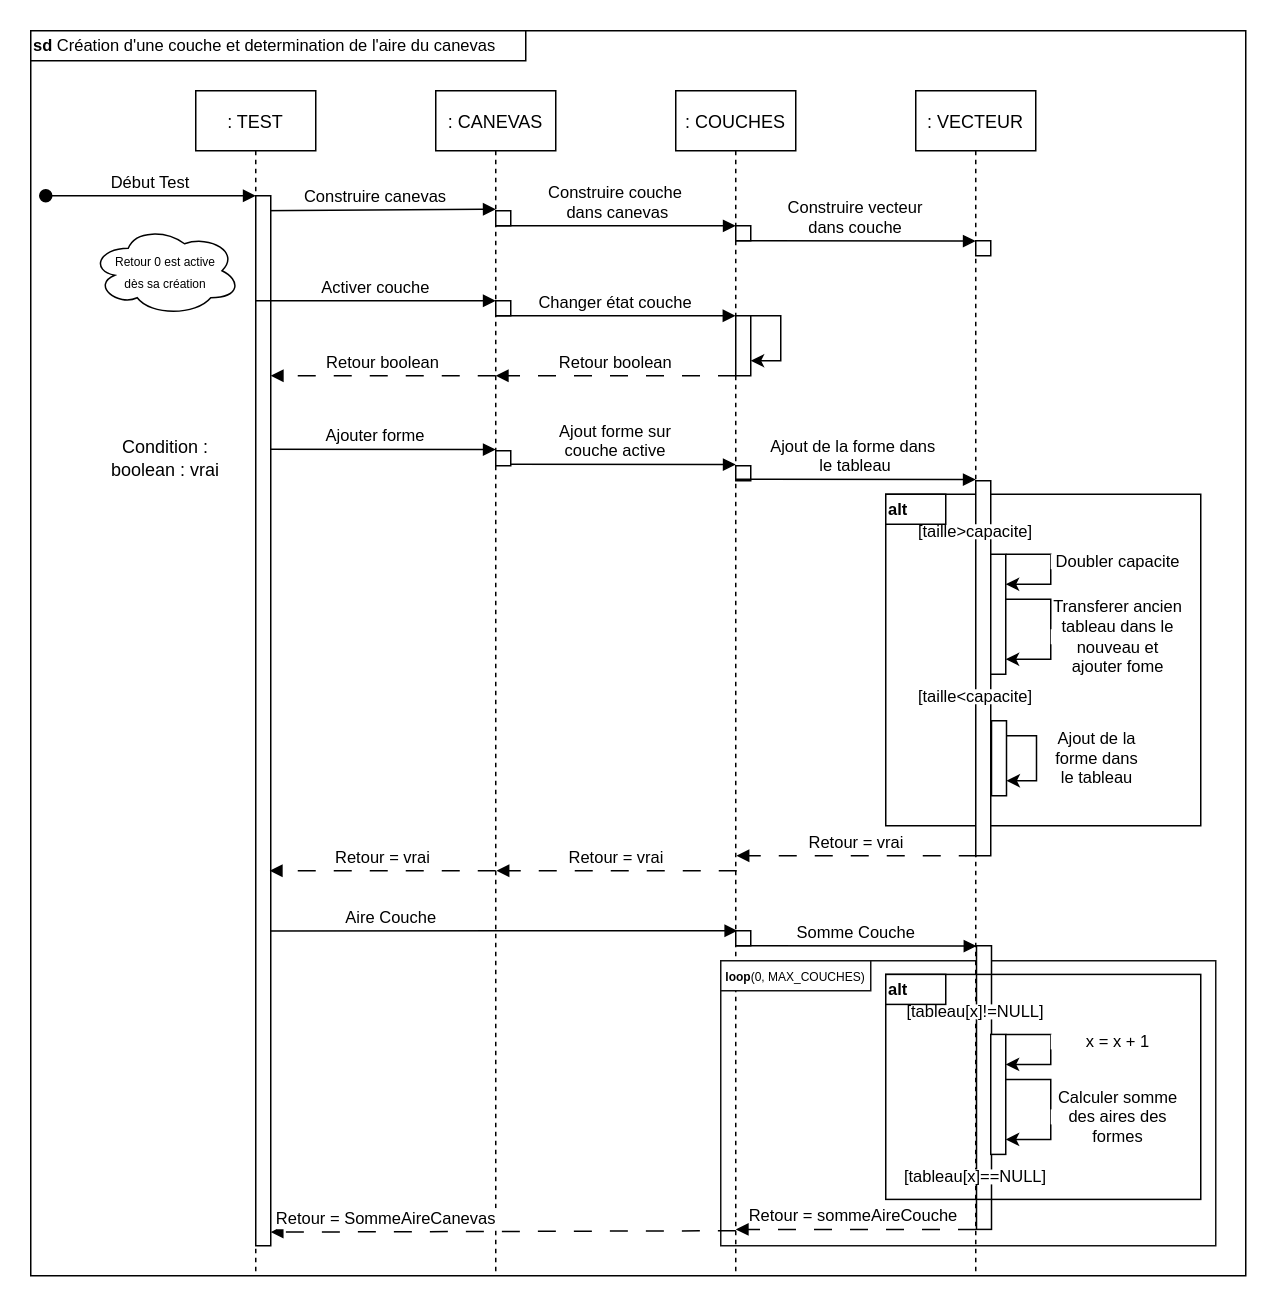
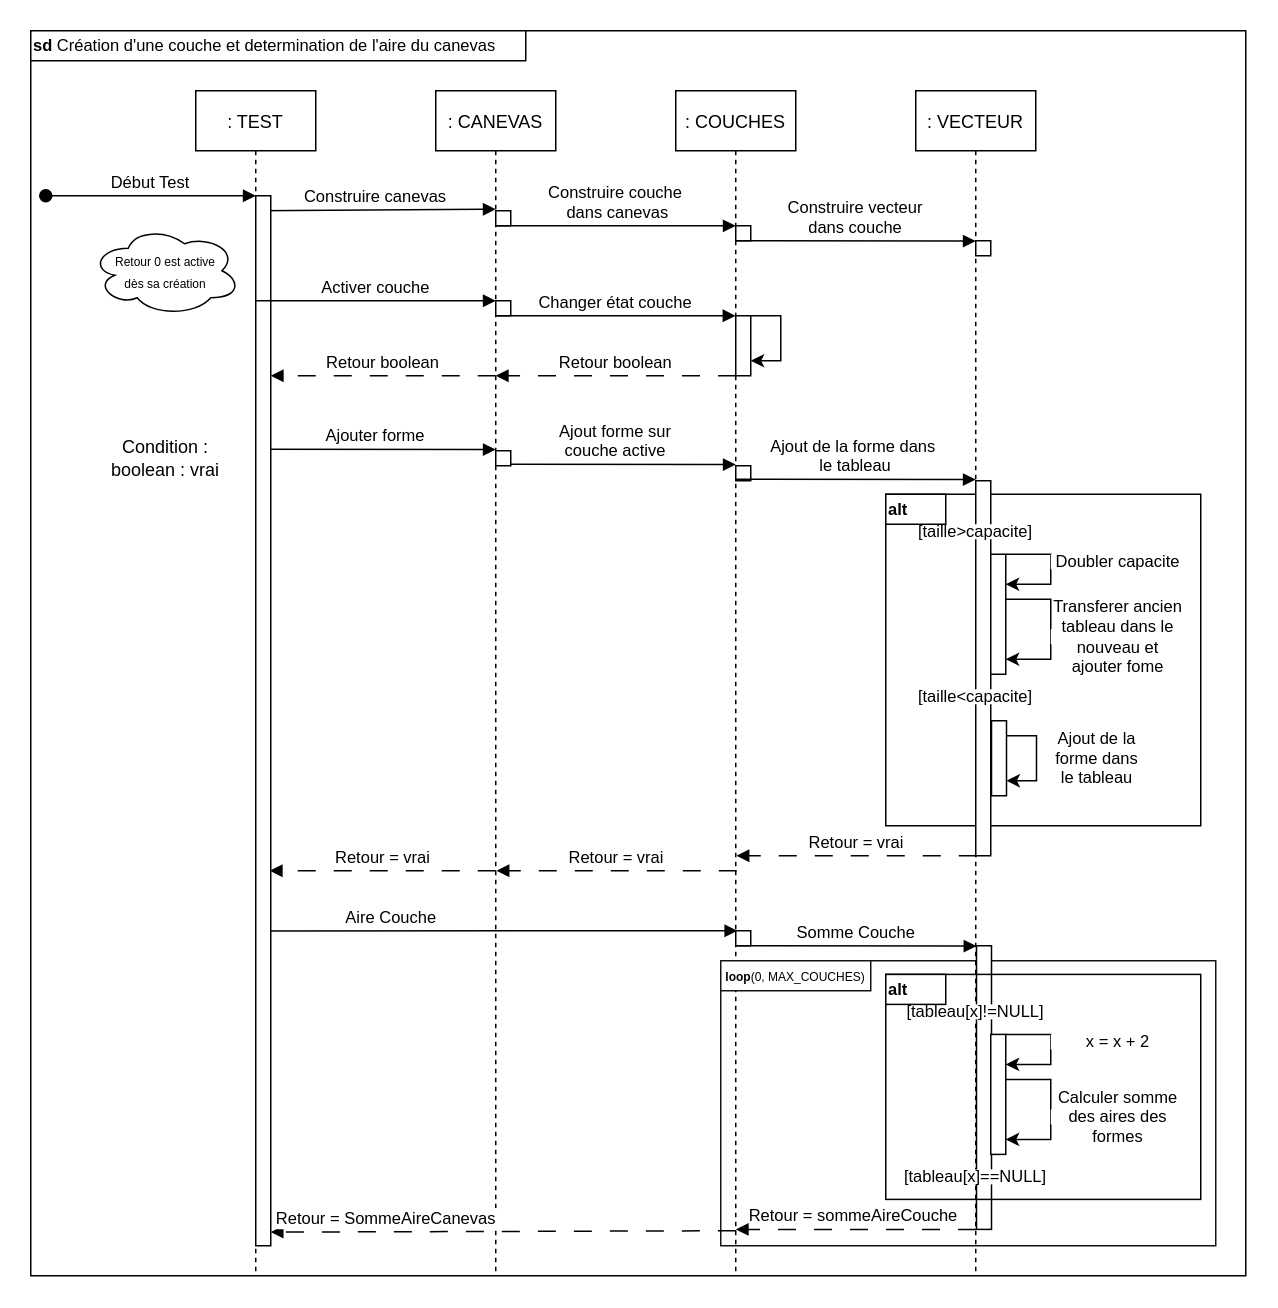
(1118, 1042) -> (1118, 1042)
